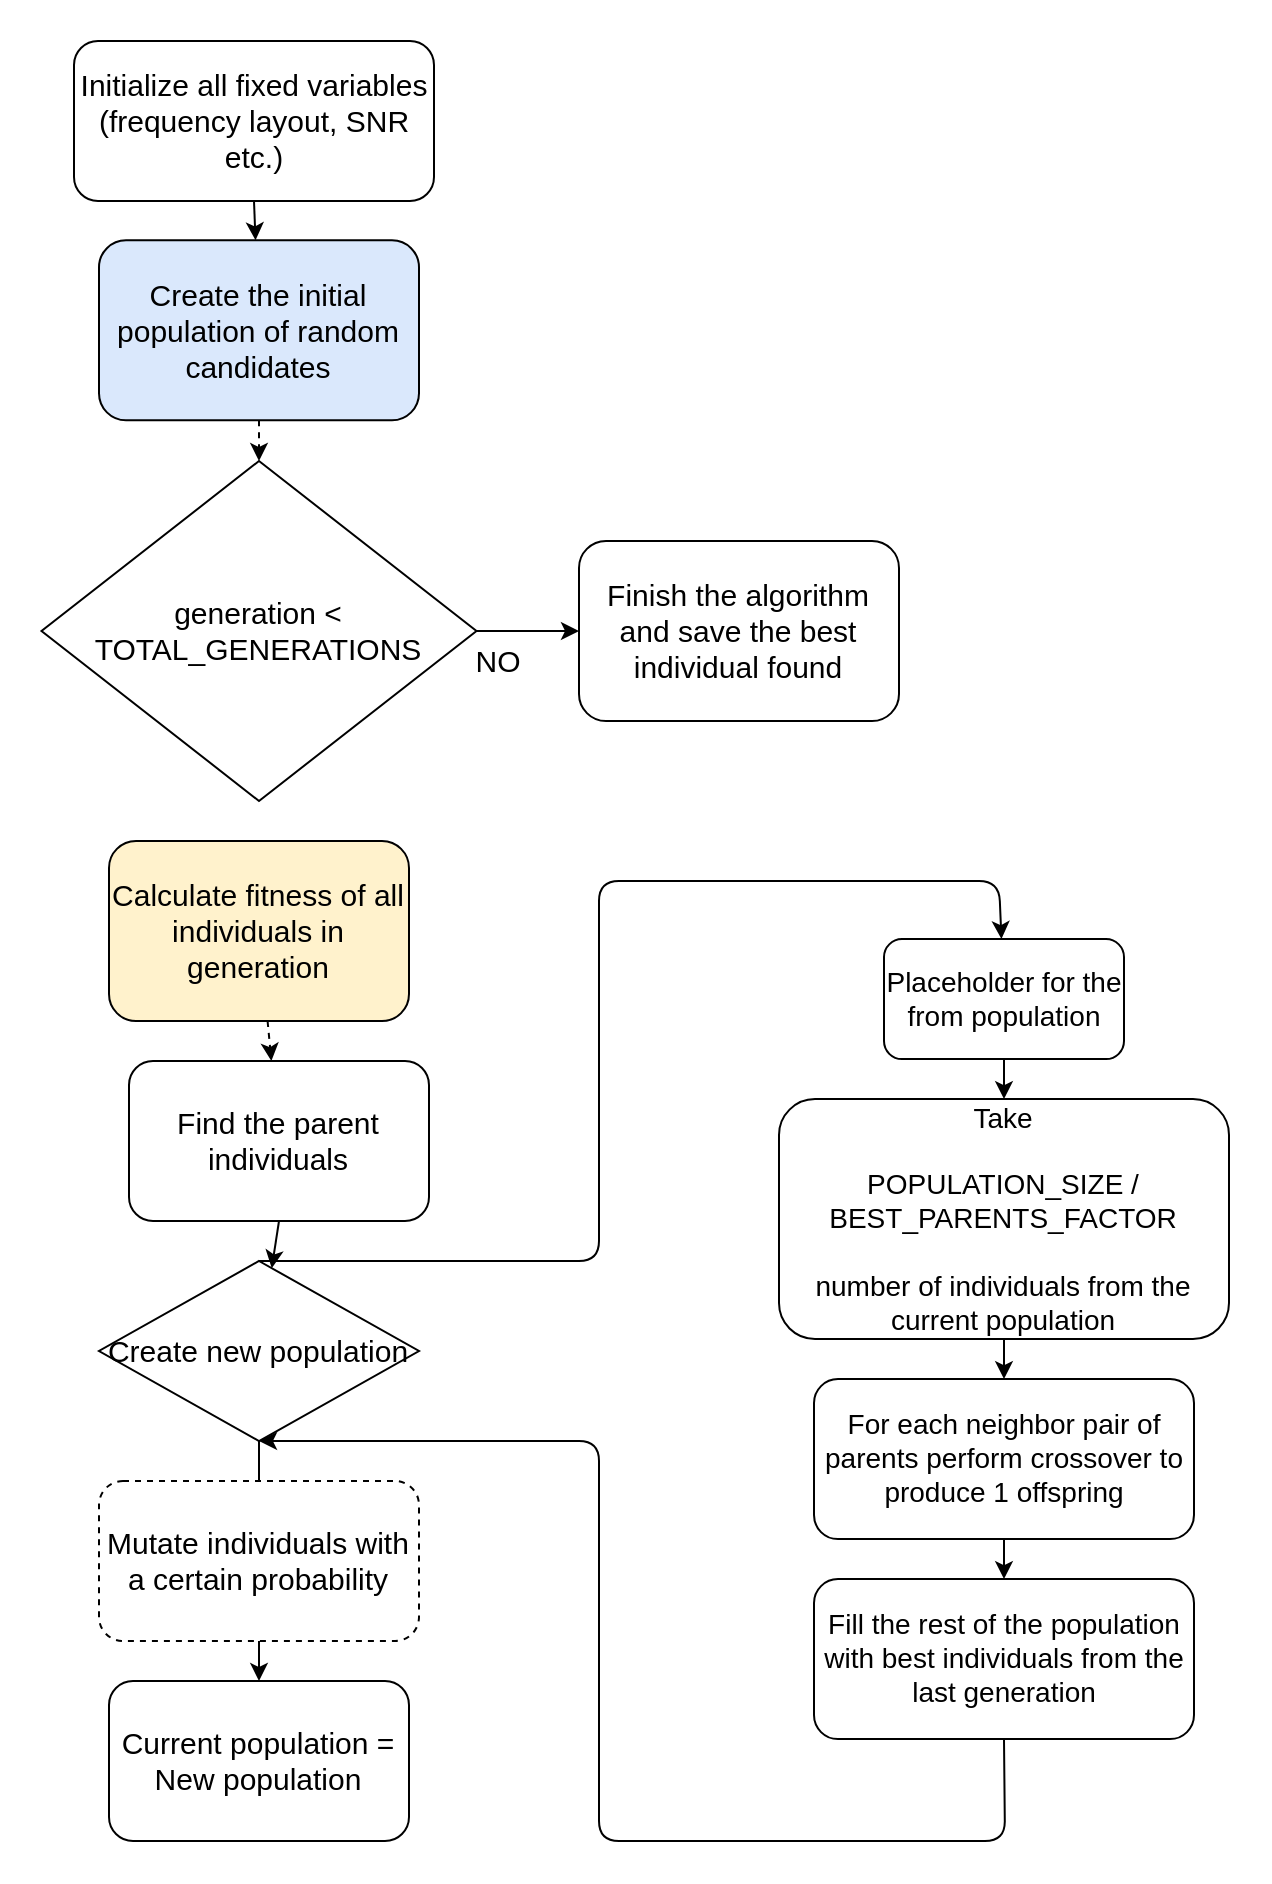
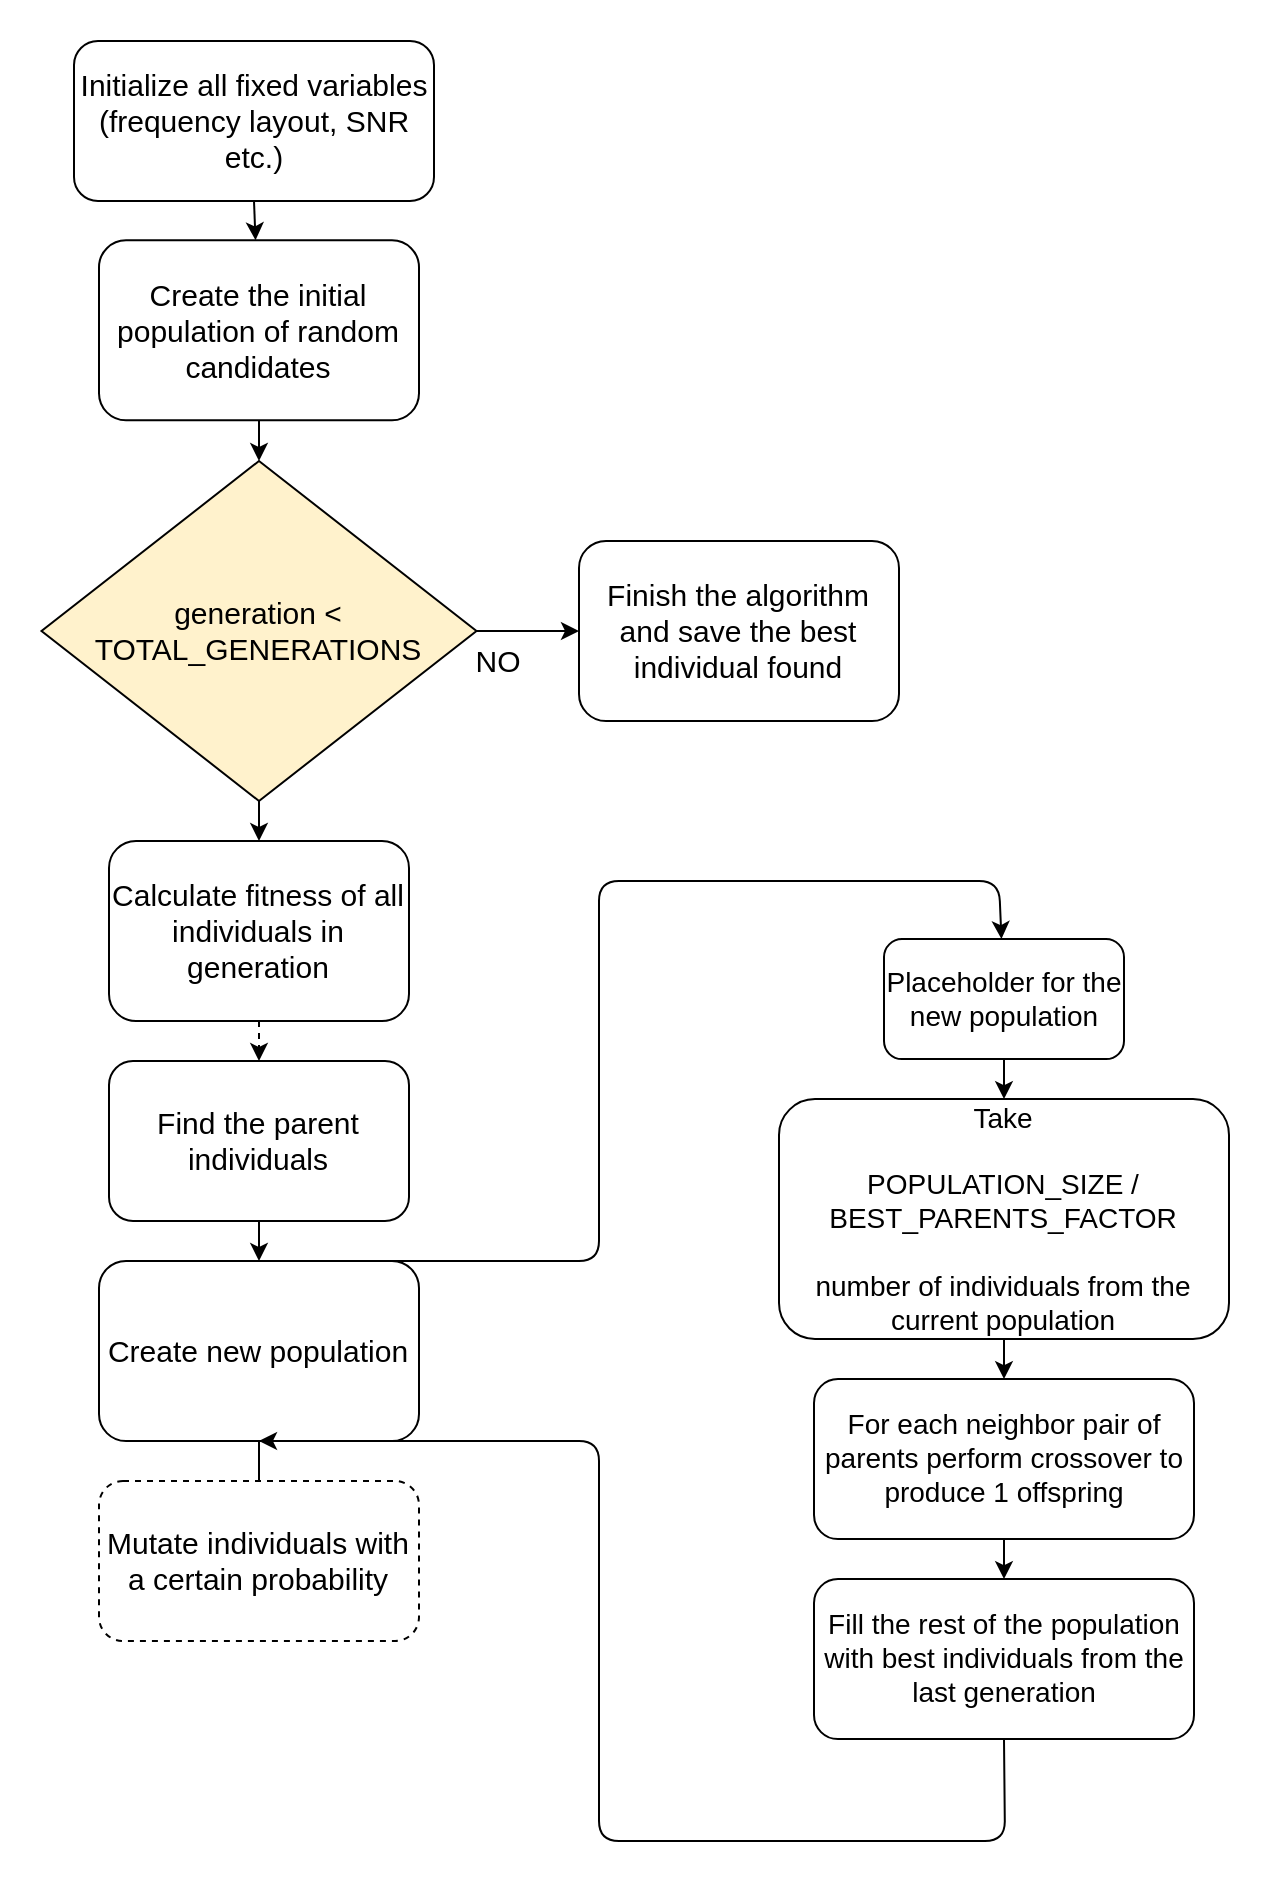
(259, 330) -> (259, 330)
(259, 436) -> (259, 436)
(259, 631) -> (259, 631)
none -> (259, 814)
(259, 931) -> (259, 931)
(1005, 999) -> (1005, 999)
(279, 1141) -> (259, 1141)
(259, 1351) -> (259, 1351)
(259, 1654) -> none
(259, 1761) -> none
